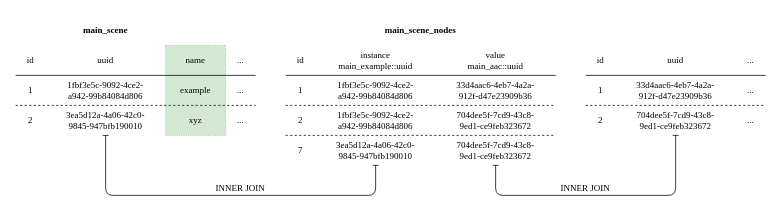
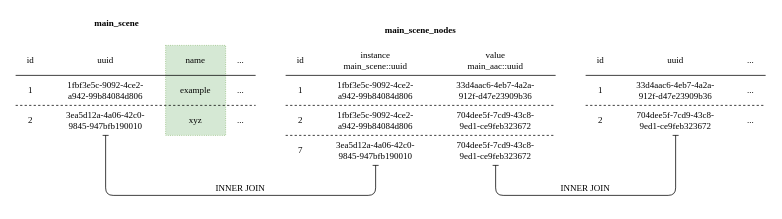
(105, 30) -> (117, 23)
(375, 60) -> (375, 60)
